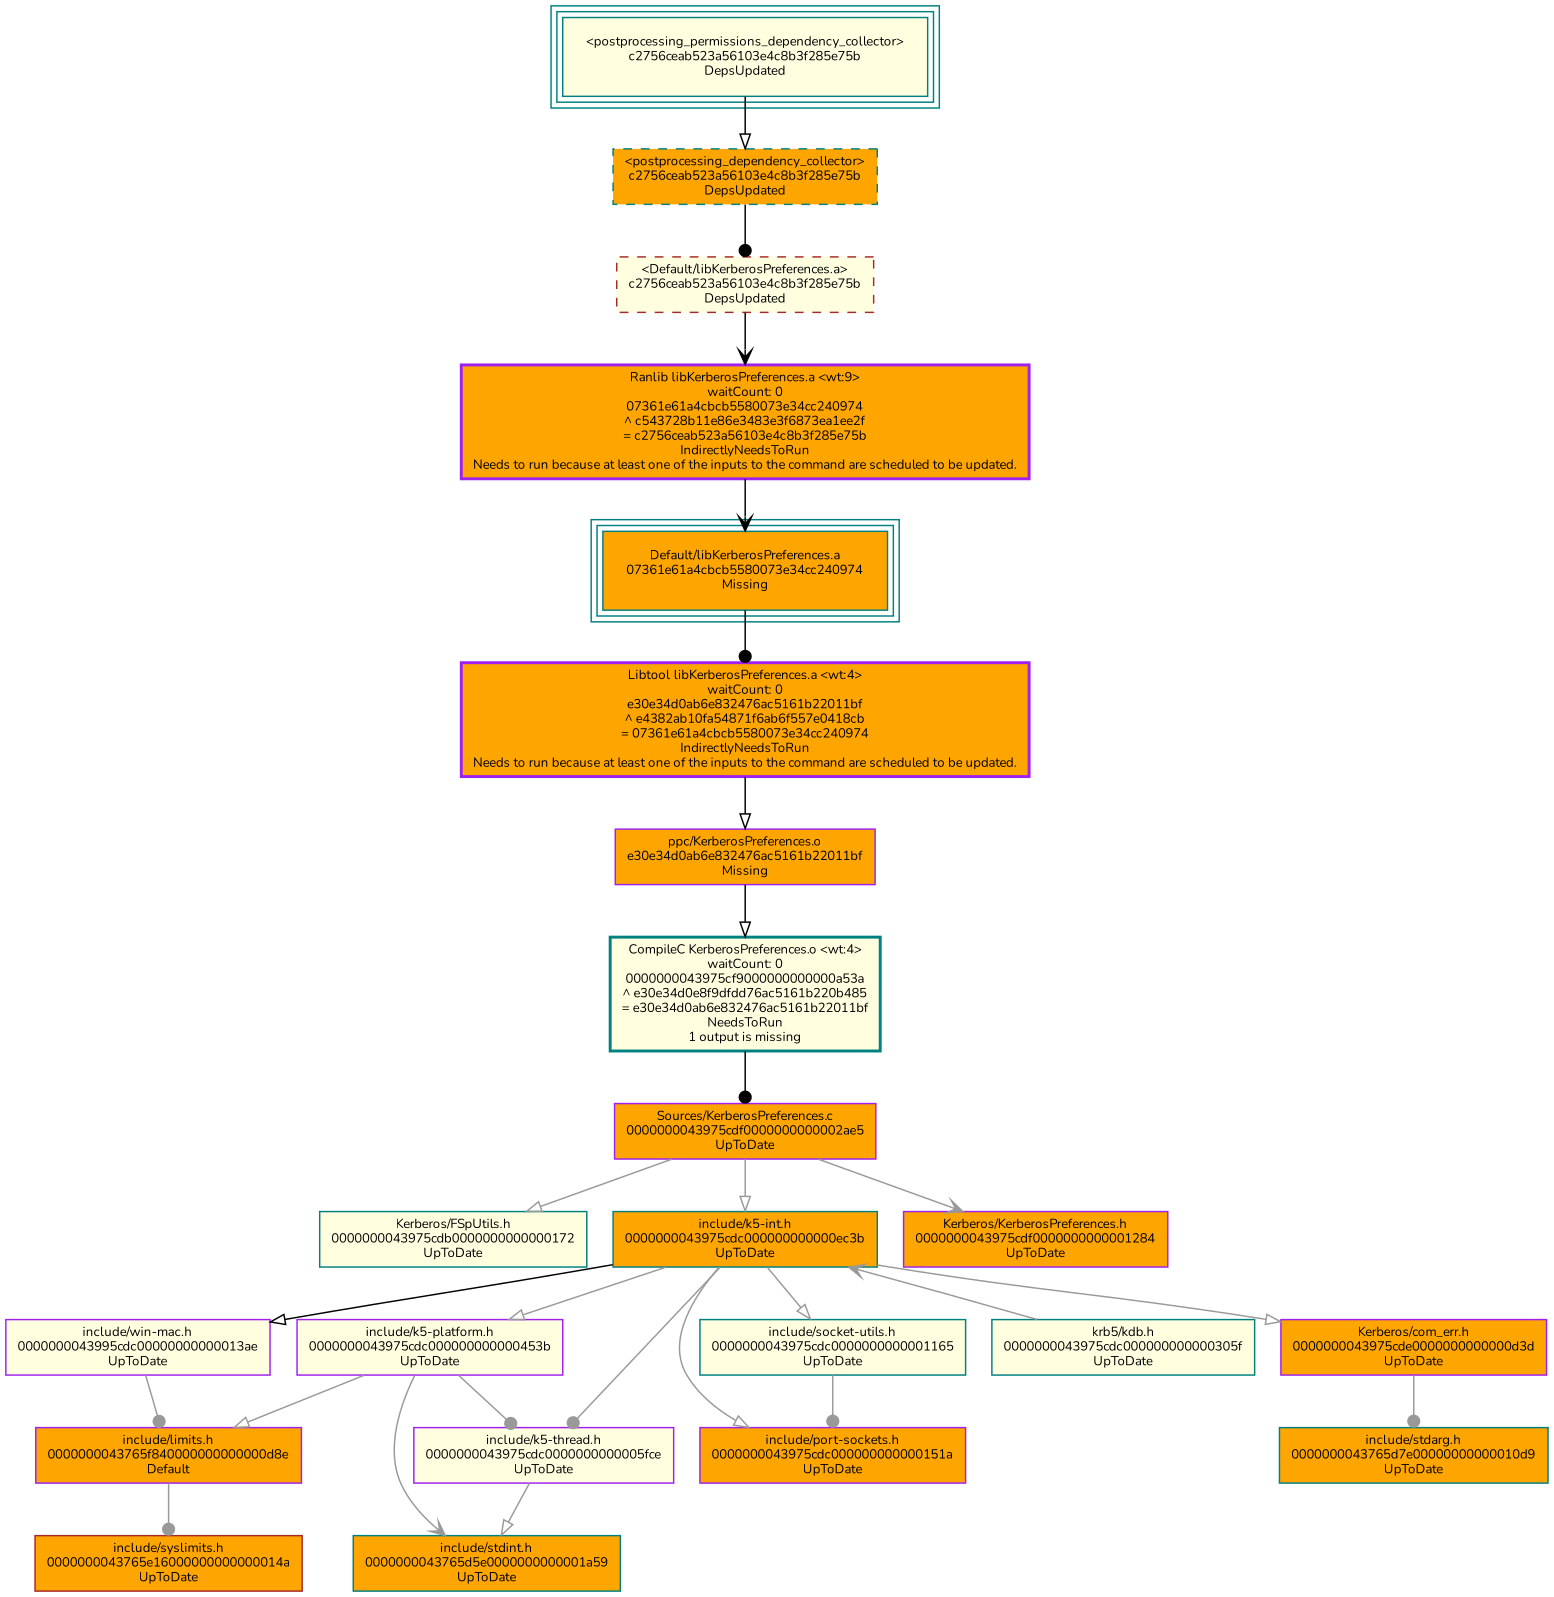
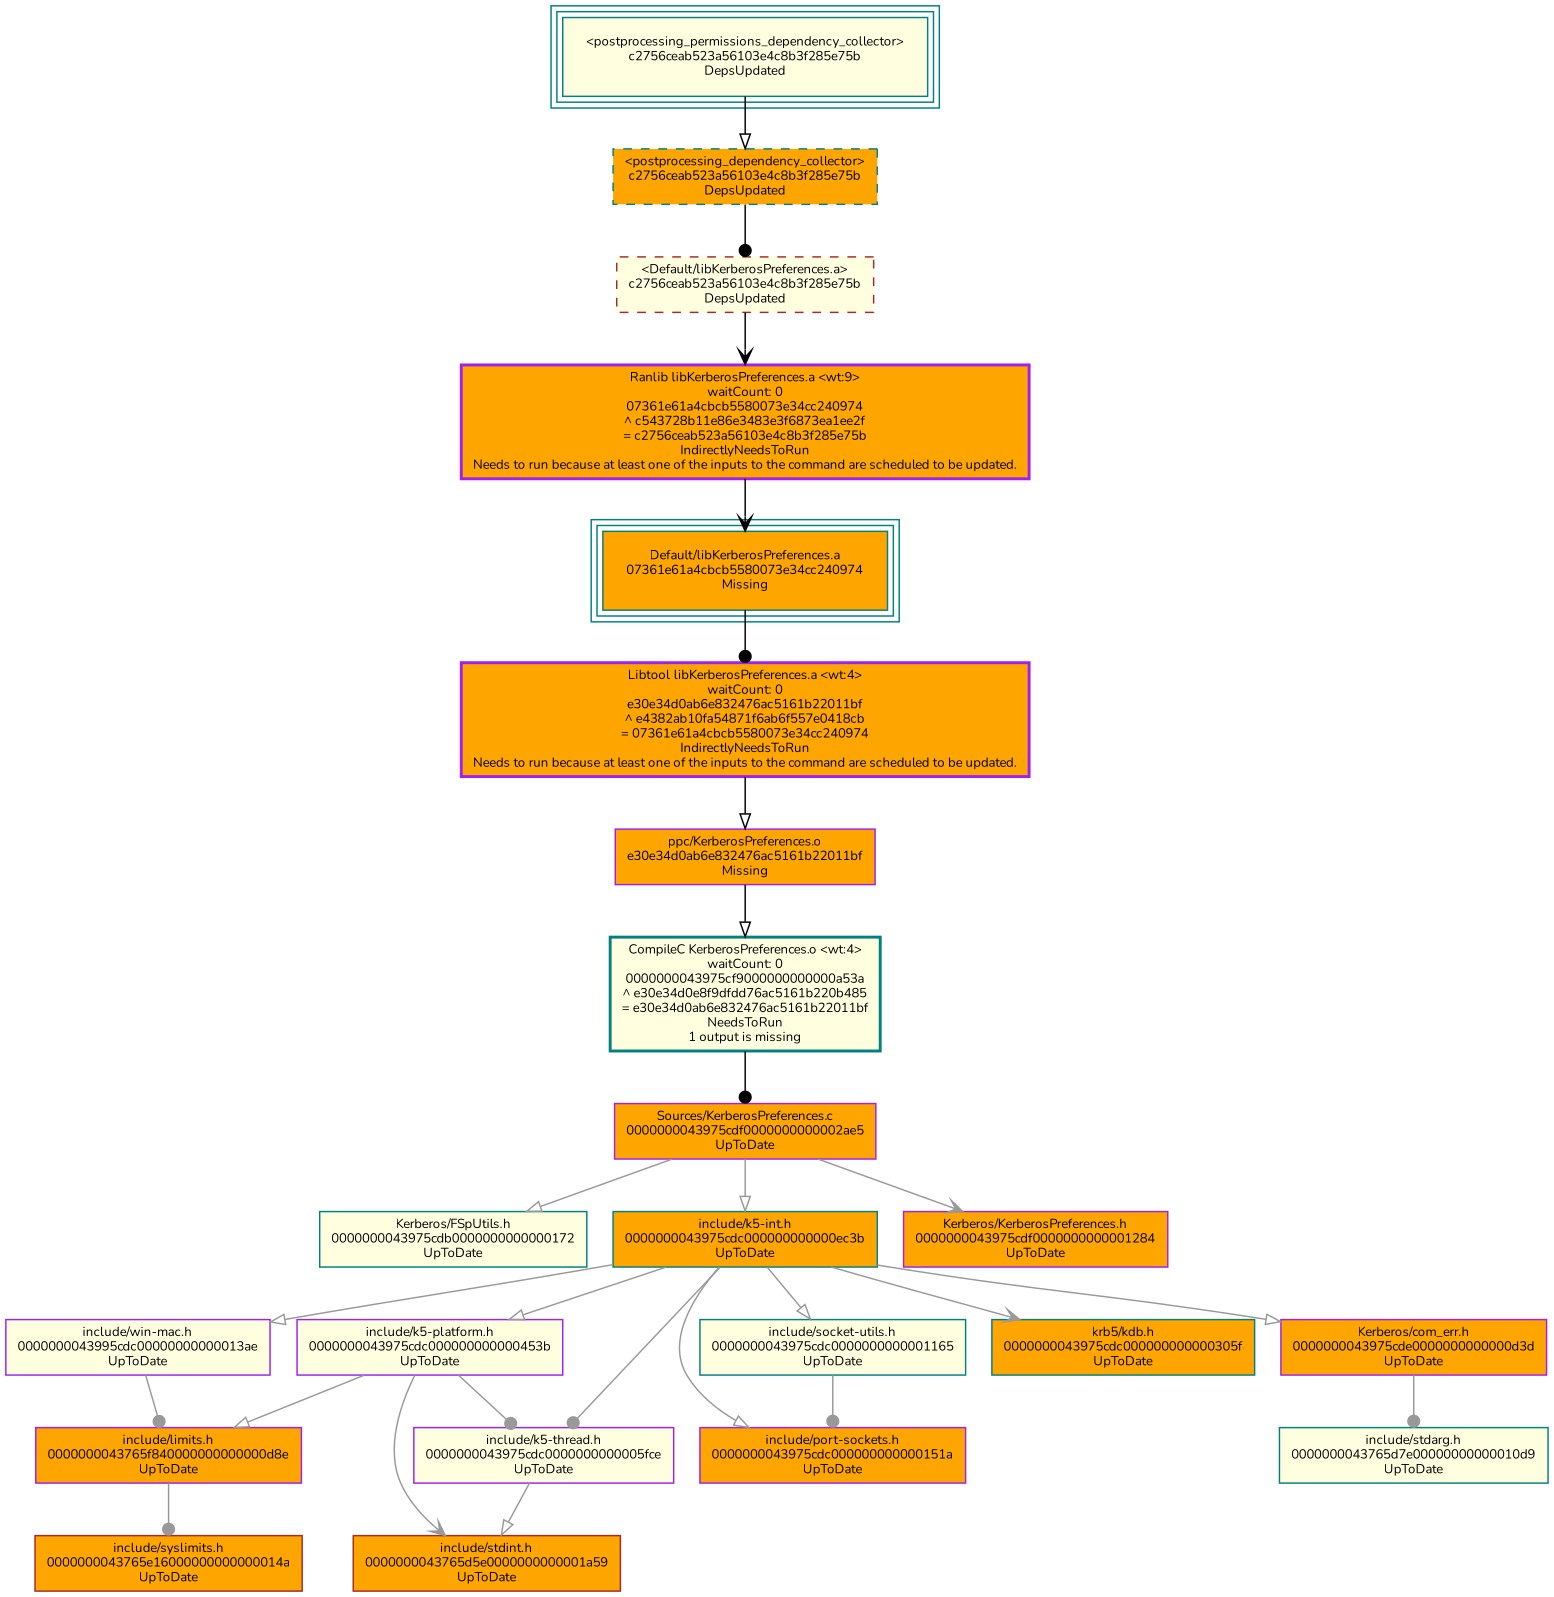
(449, 1292) -> (449, 1292)
(950, 1295) -> (918, 1292)
(1123, 1347) -> (1123, 1347)
(169, 1455) -> (169, 1455)
(1414, 1455) -> (1414, 1455)
(487, 1563) -> (487, 1563)
